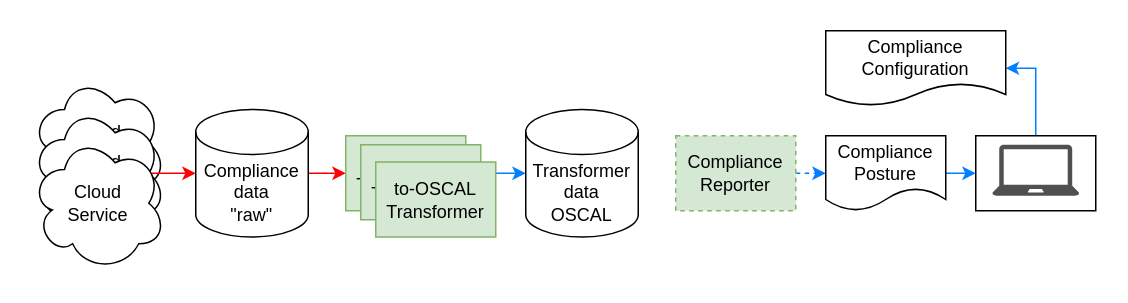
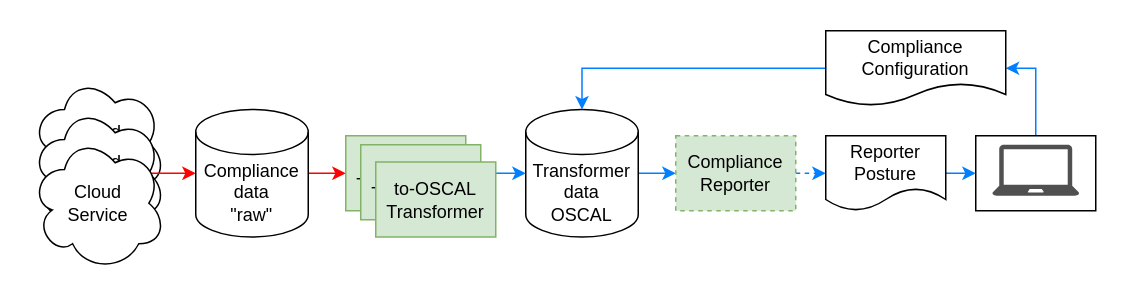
none -> (688, 68)
(886, 163) -> (886, 163)
none -> (652, 173)
